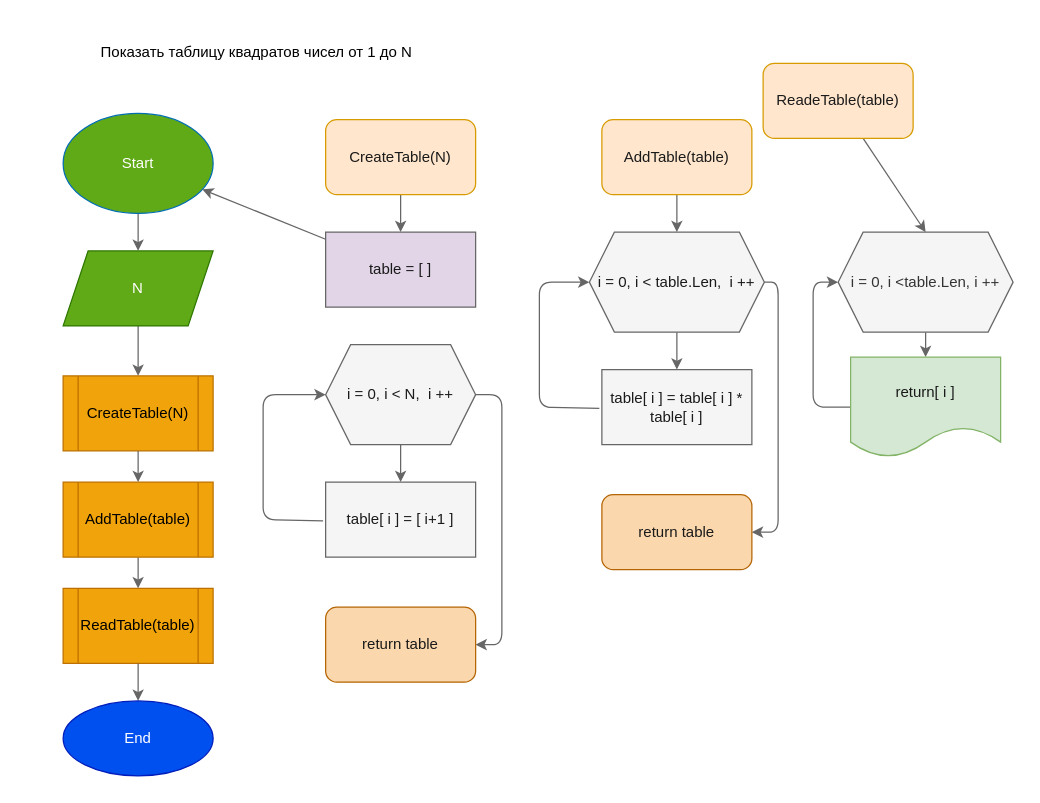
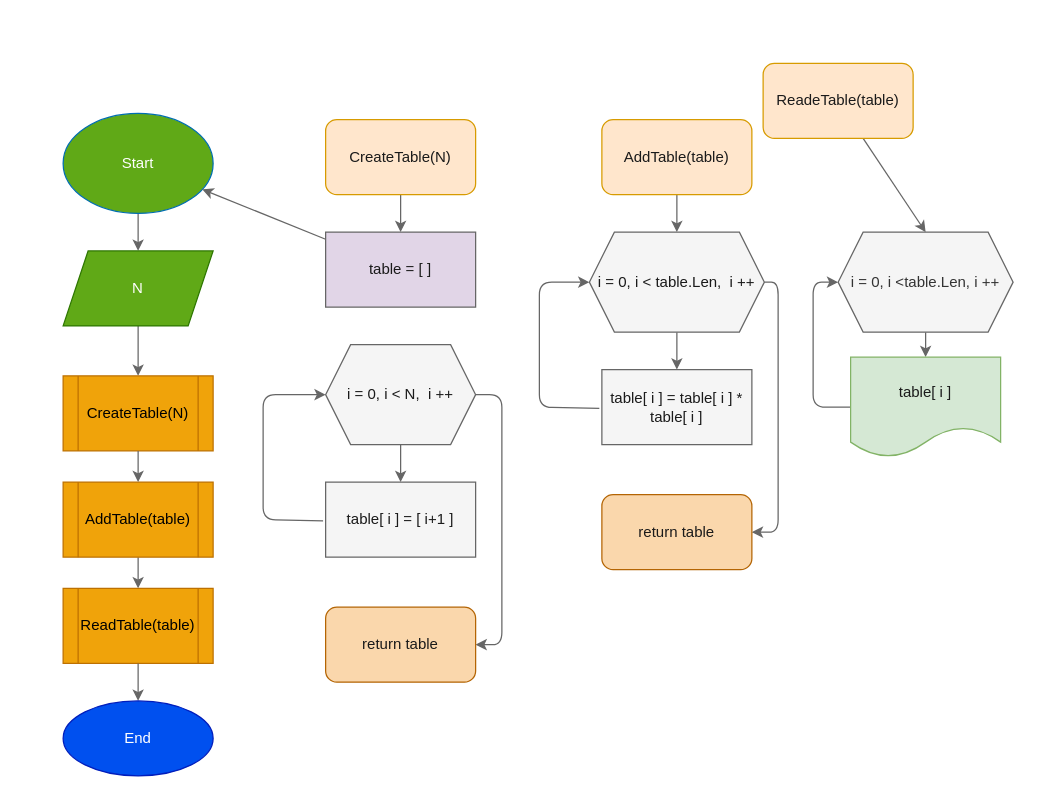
(257, 51) -> none
(926, 392) -> (926, 392)
